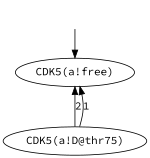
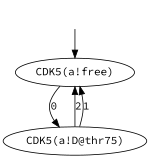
none -> (50, 103)
